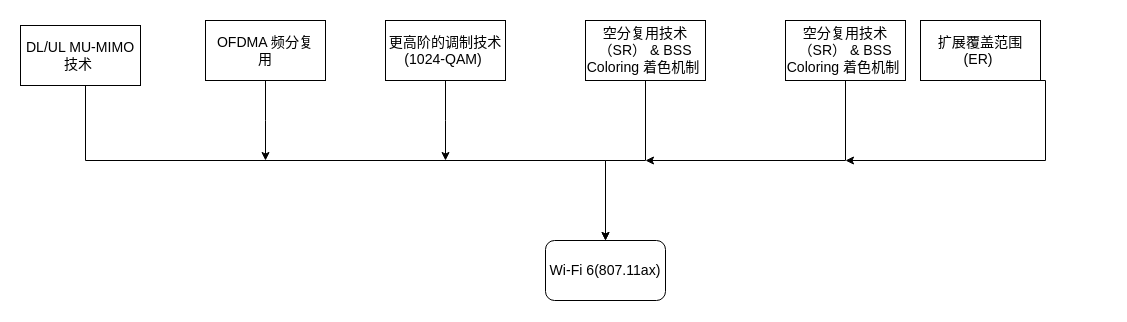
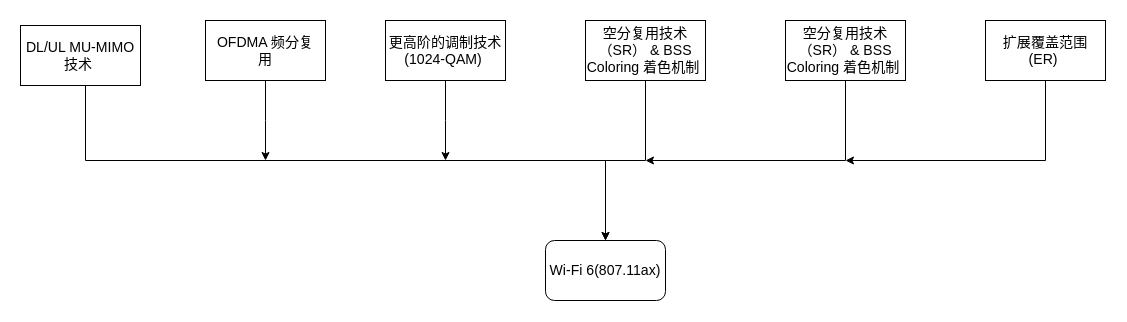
(981, 51) -> (1046, 51)
